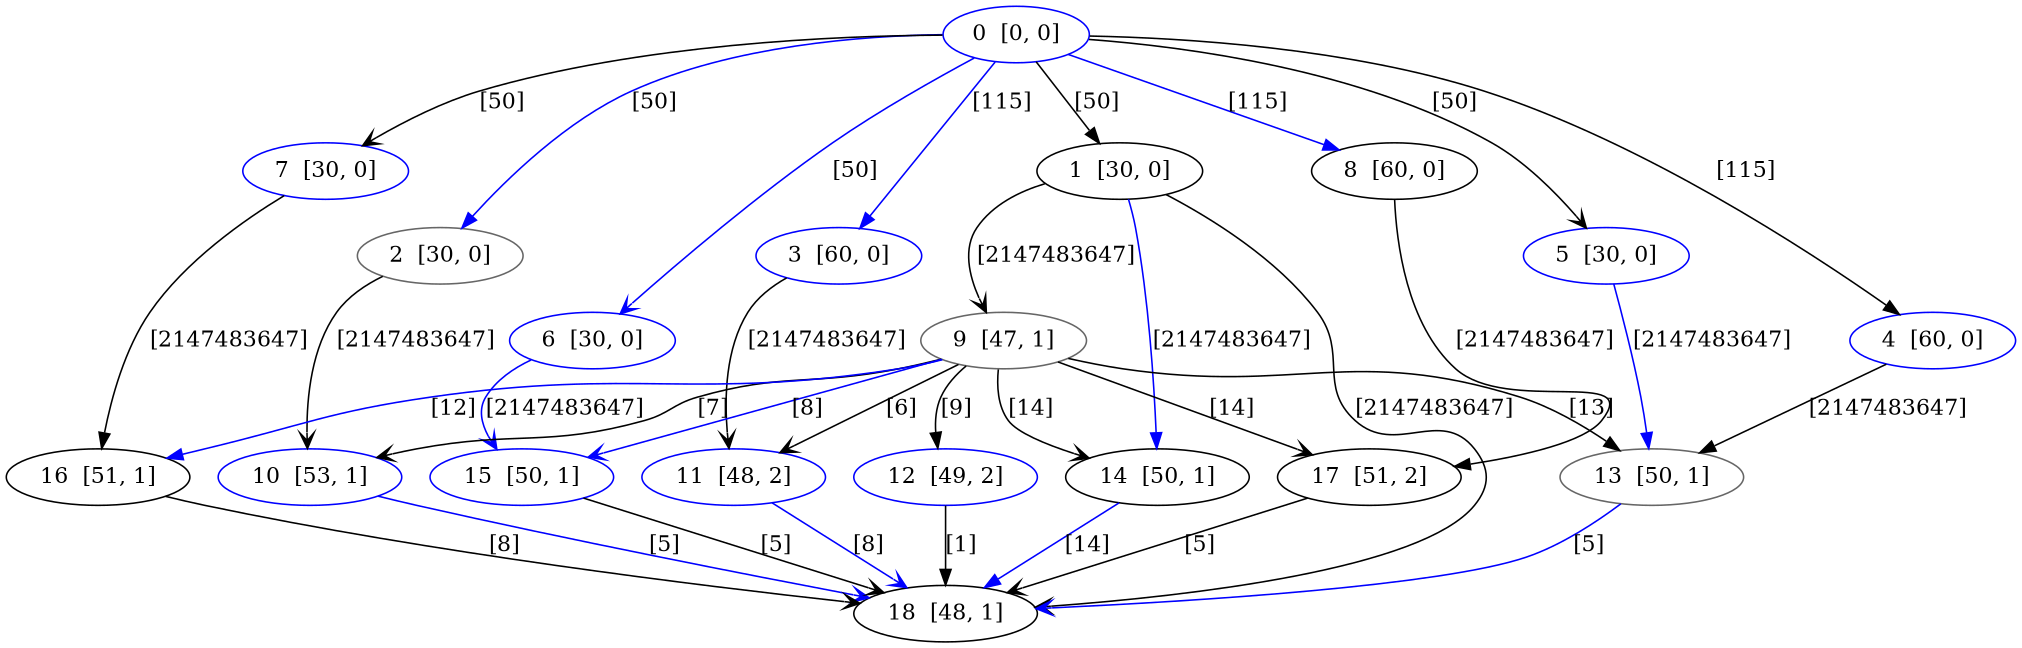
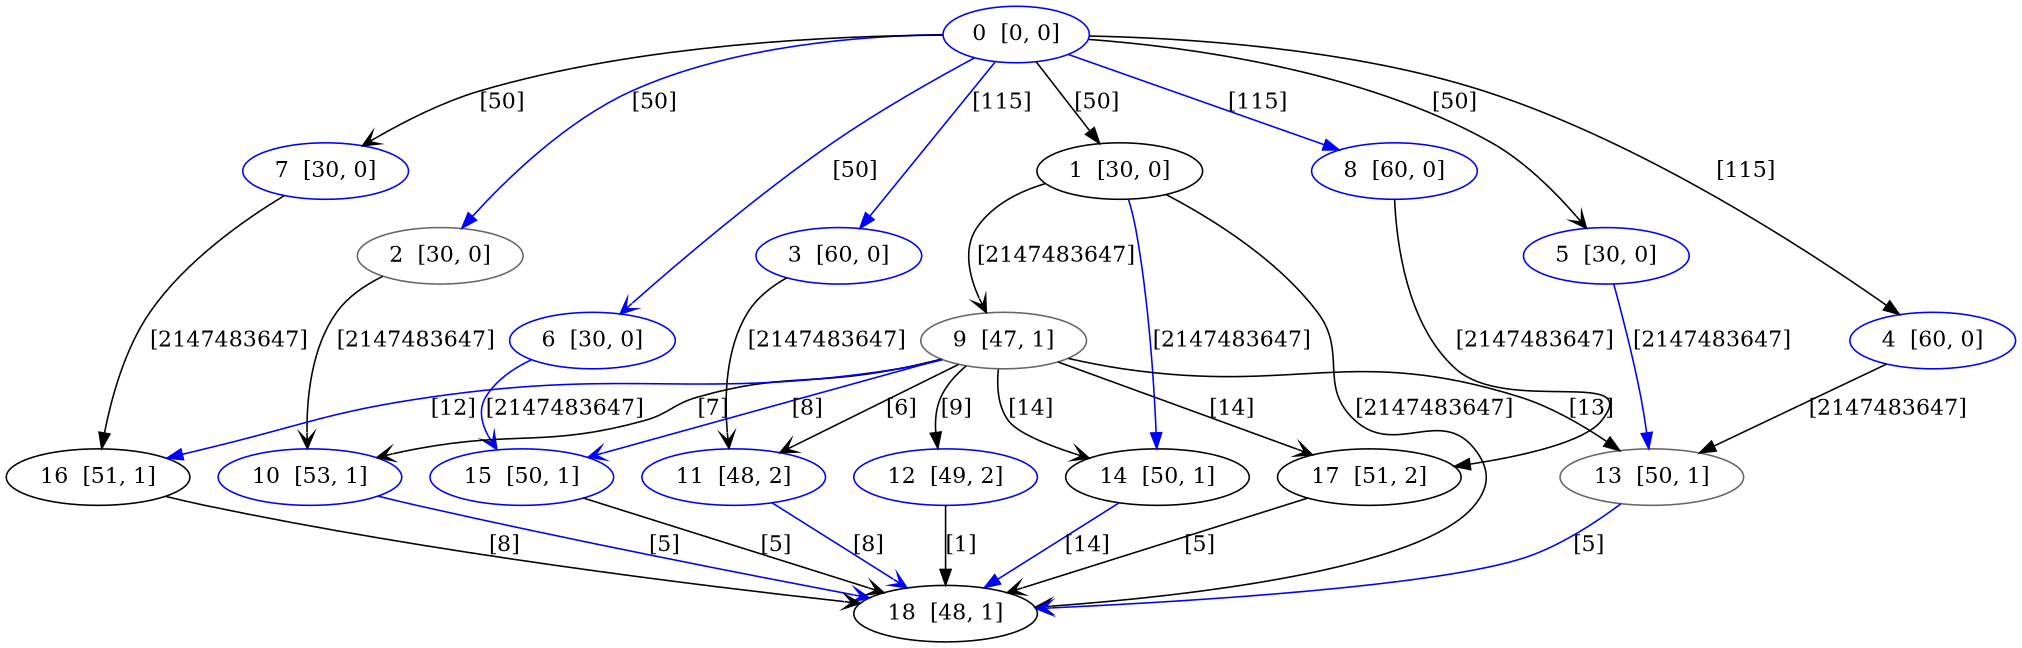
(1394, 171) -> (1394, 171)
